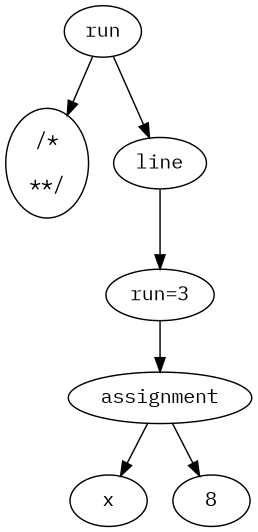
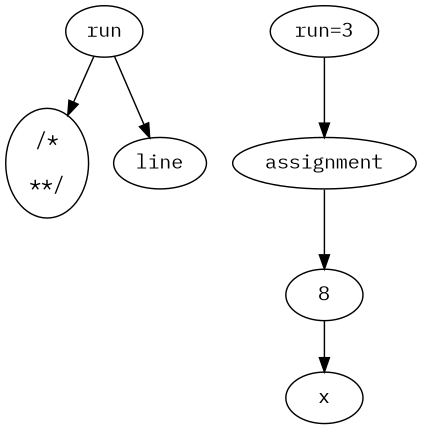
(160, 222) -> none
(137, 443) -> (324, 339)
